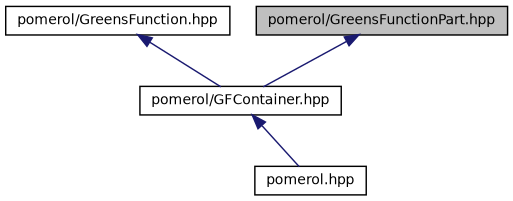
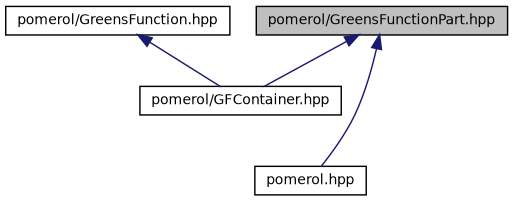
(281, 146) -> (356, 111)
